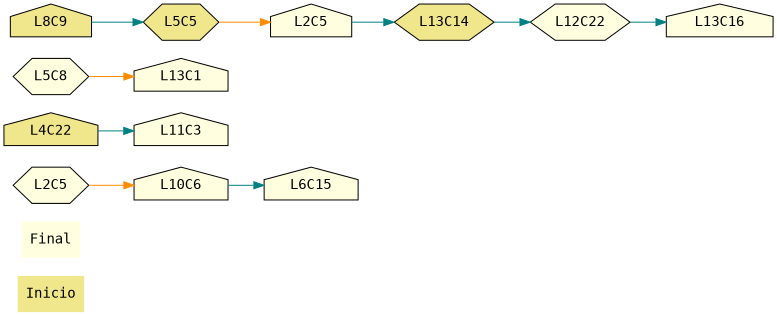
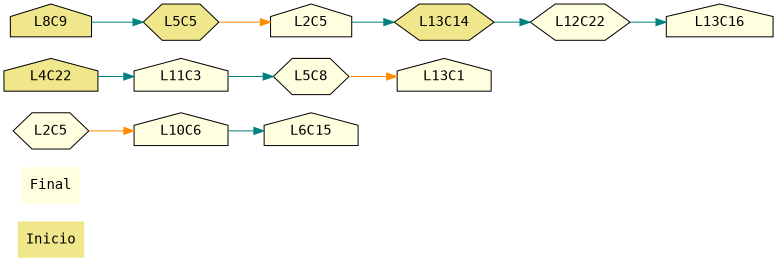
none -> (246, 77)
